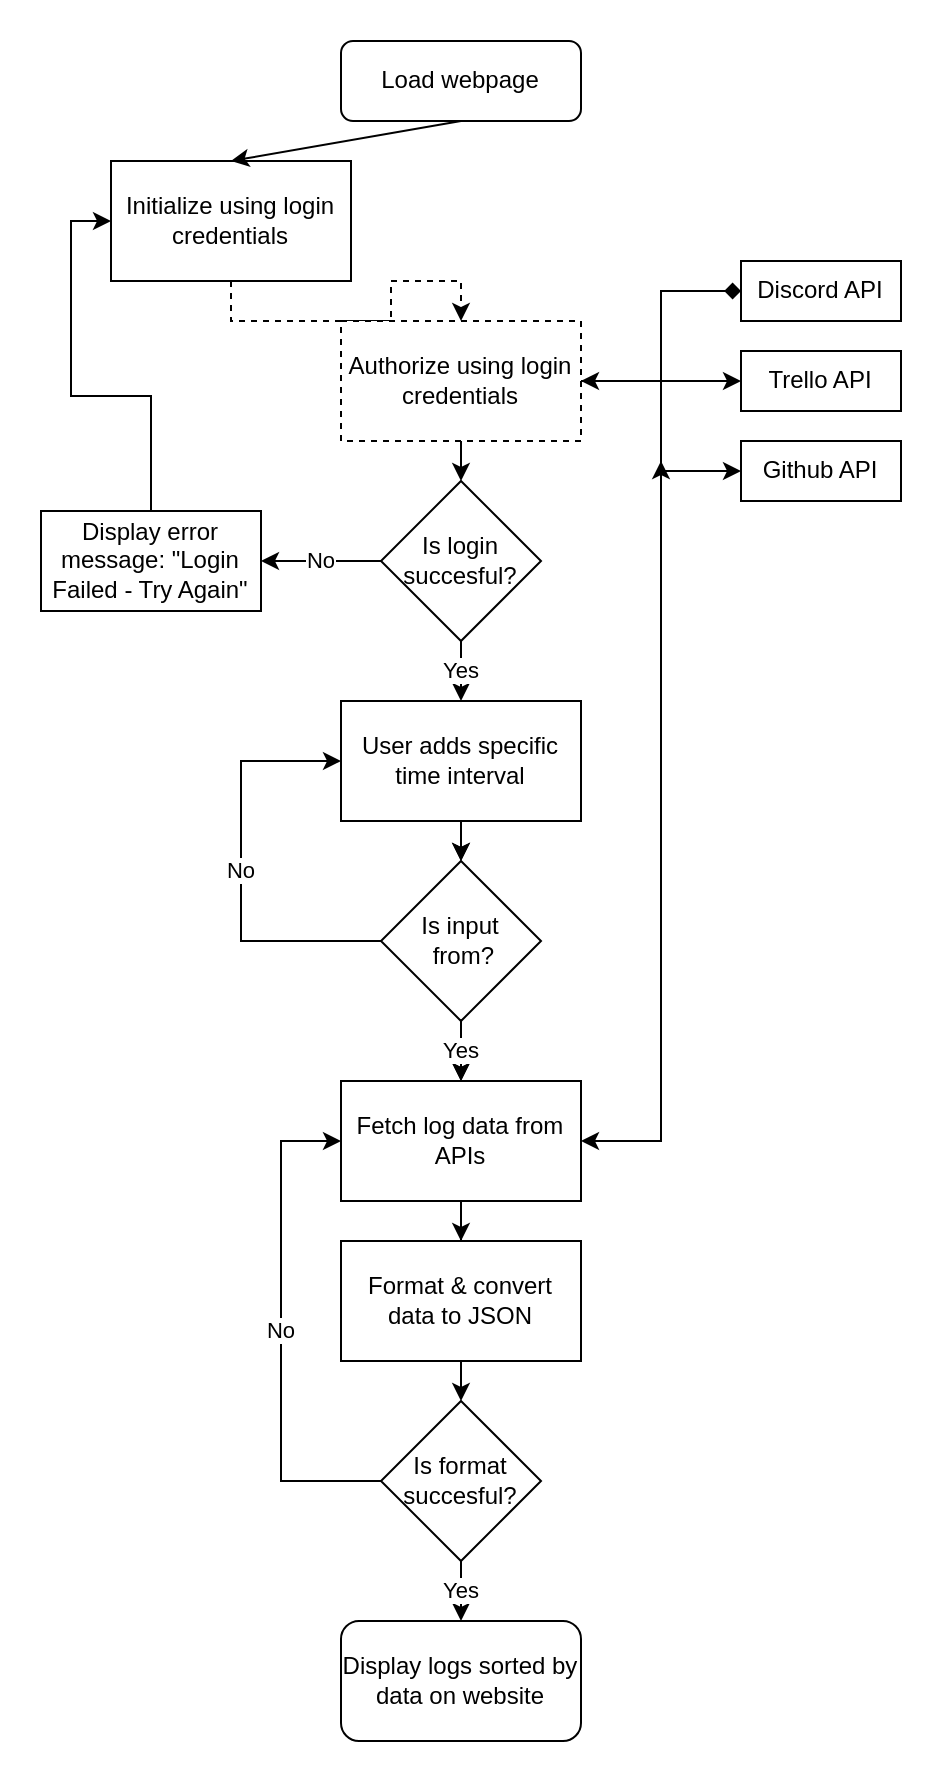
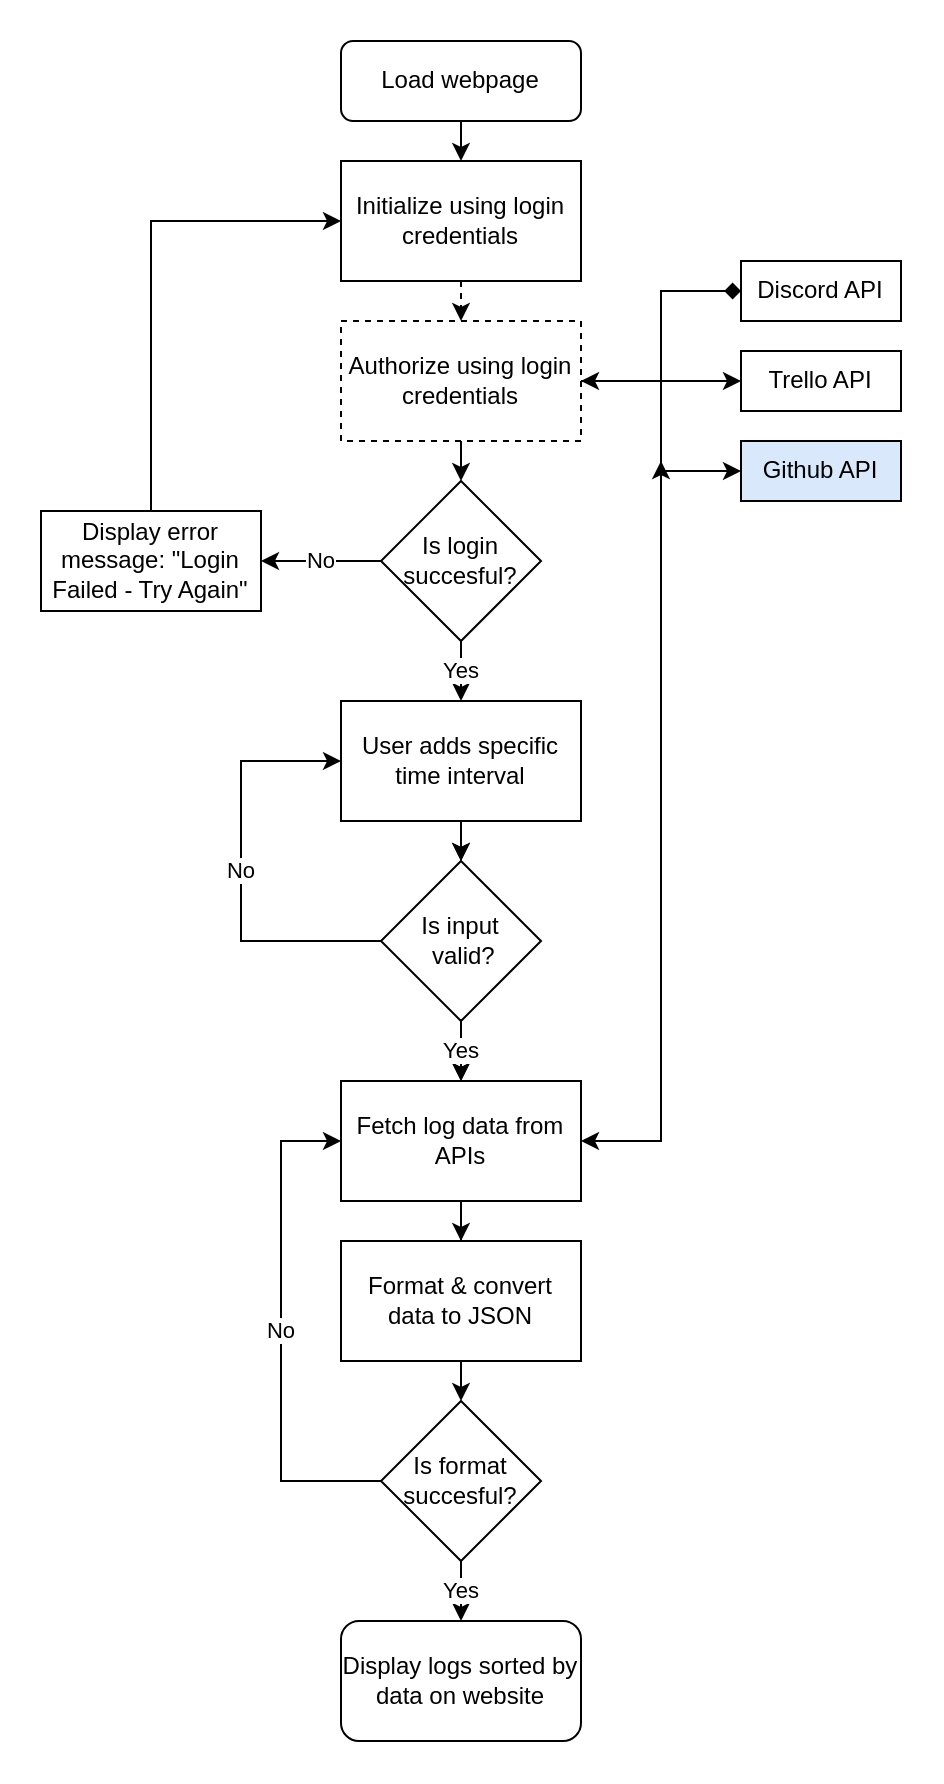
(231, 221) -> (461, 221)
(821, 471) -> (821, 471)
(461, 941) -> (461, 941)
